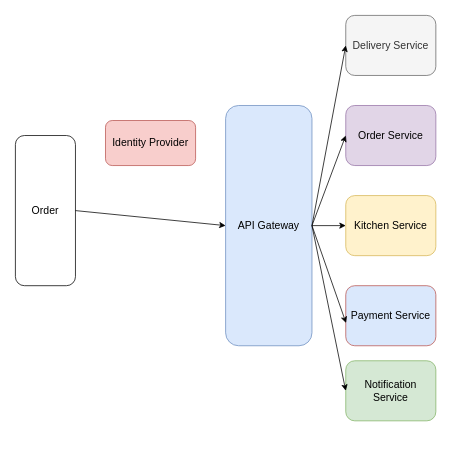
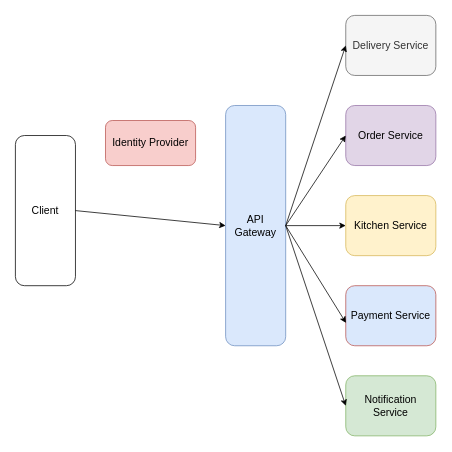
(45, 210) -> (45, 210)
(269, 225) -> (255, 225)
(390, 390) -> (390, 405)
